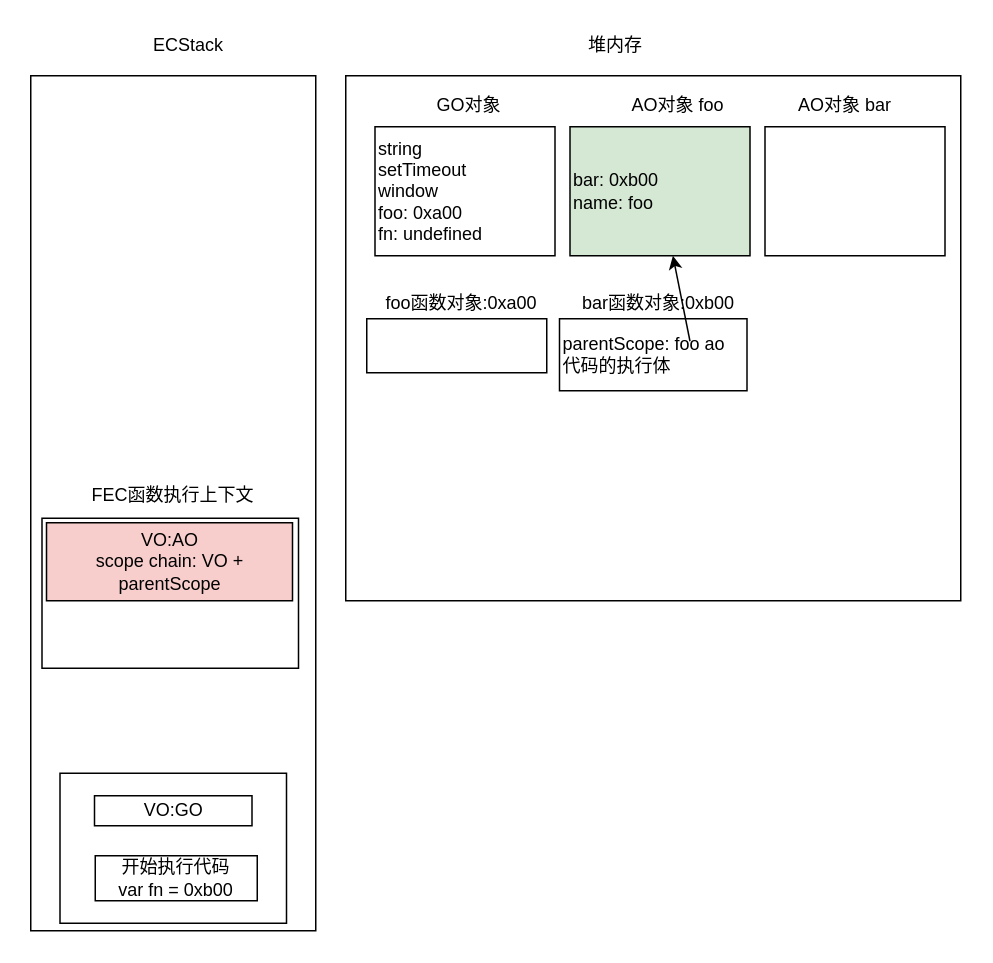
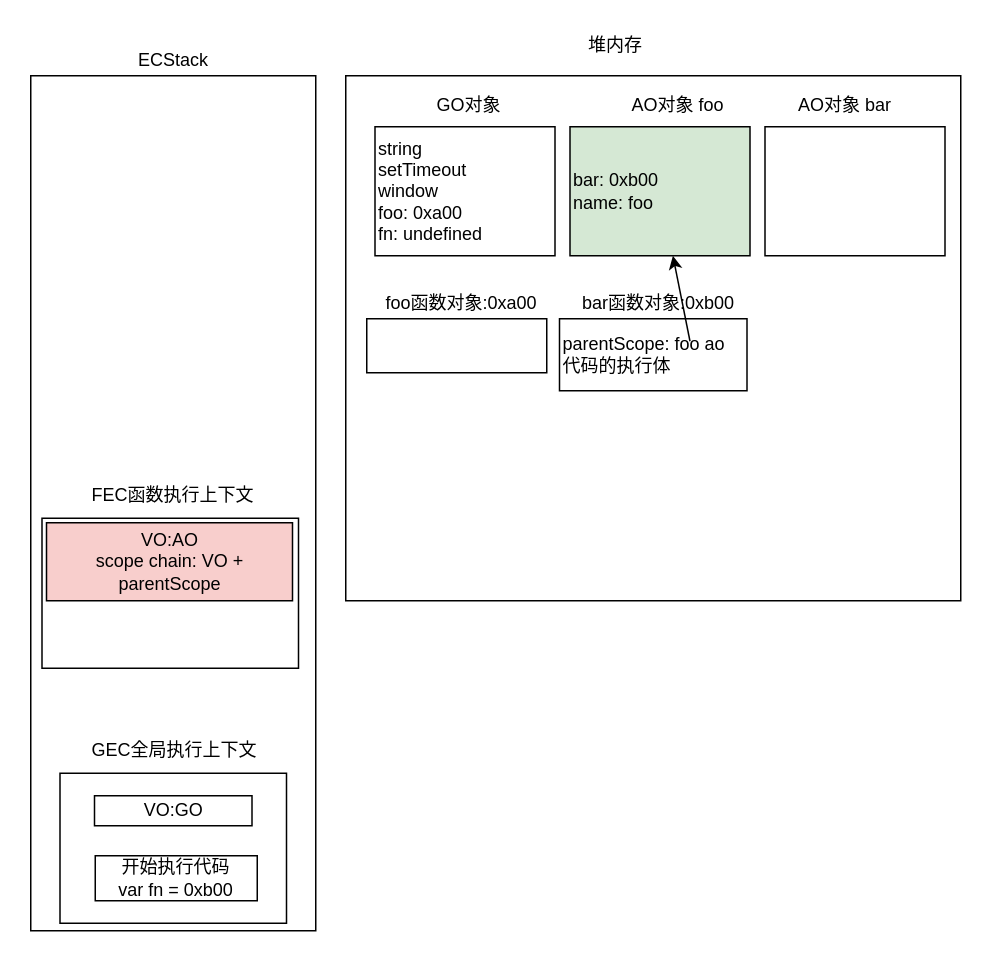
(196, 46) -> (181, 61)
none -> (186, 751)
